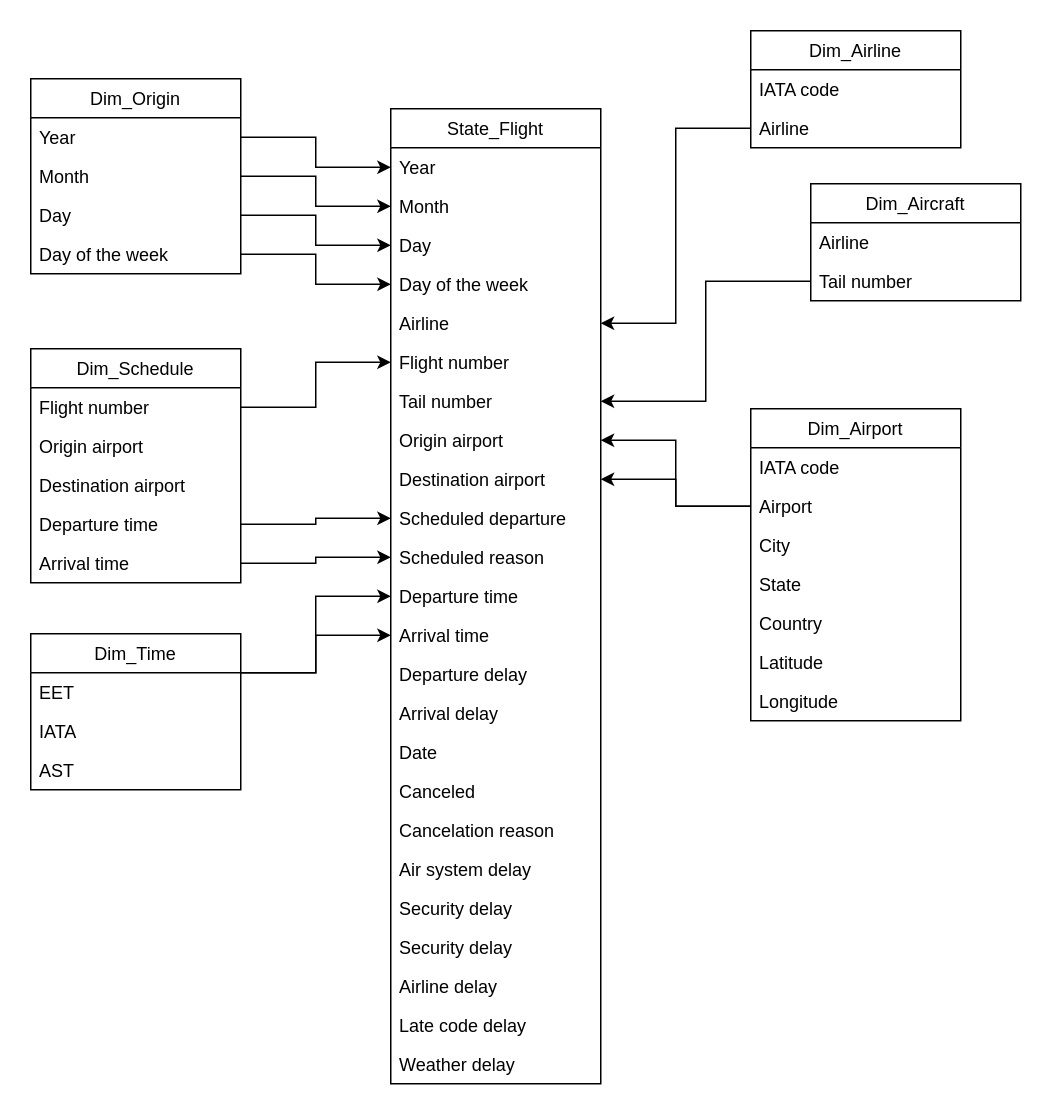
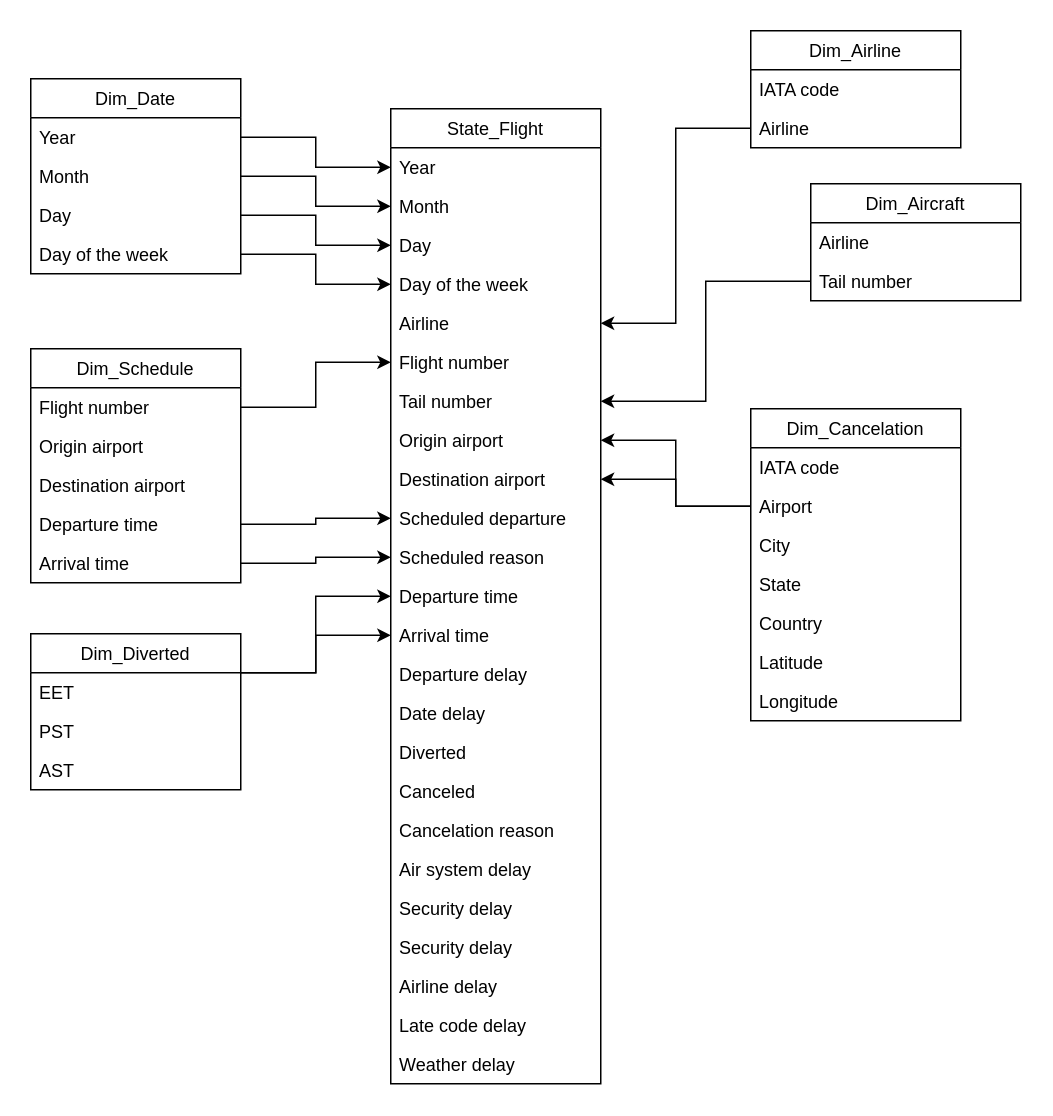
(135, 99) -> (135, 99)
(855, 429) -> (855, 429)
(135, 654) -> (135, 654)
(455, 714) -> (445, 714)
(59, 732) -> (54, 732)
(419, 753) -> (437, 753)
